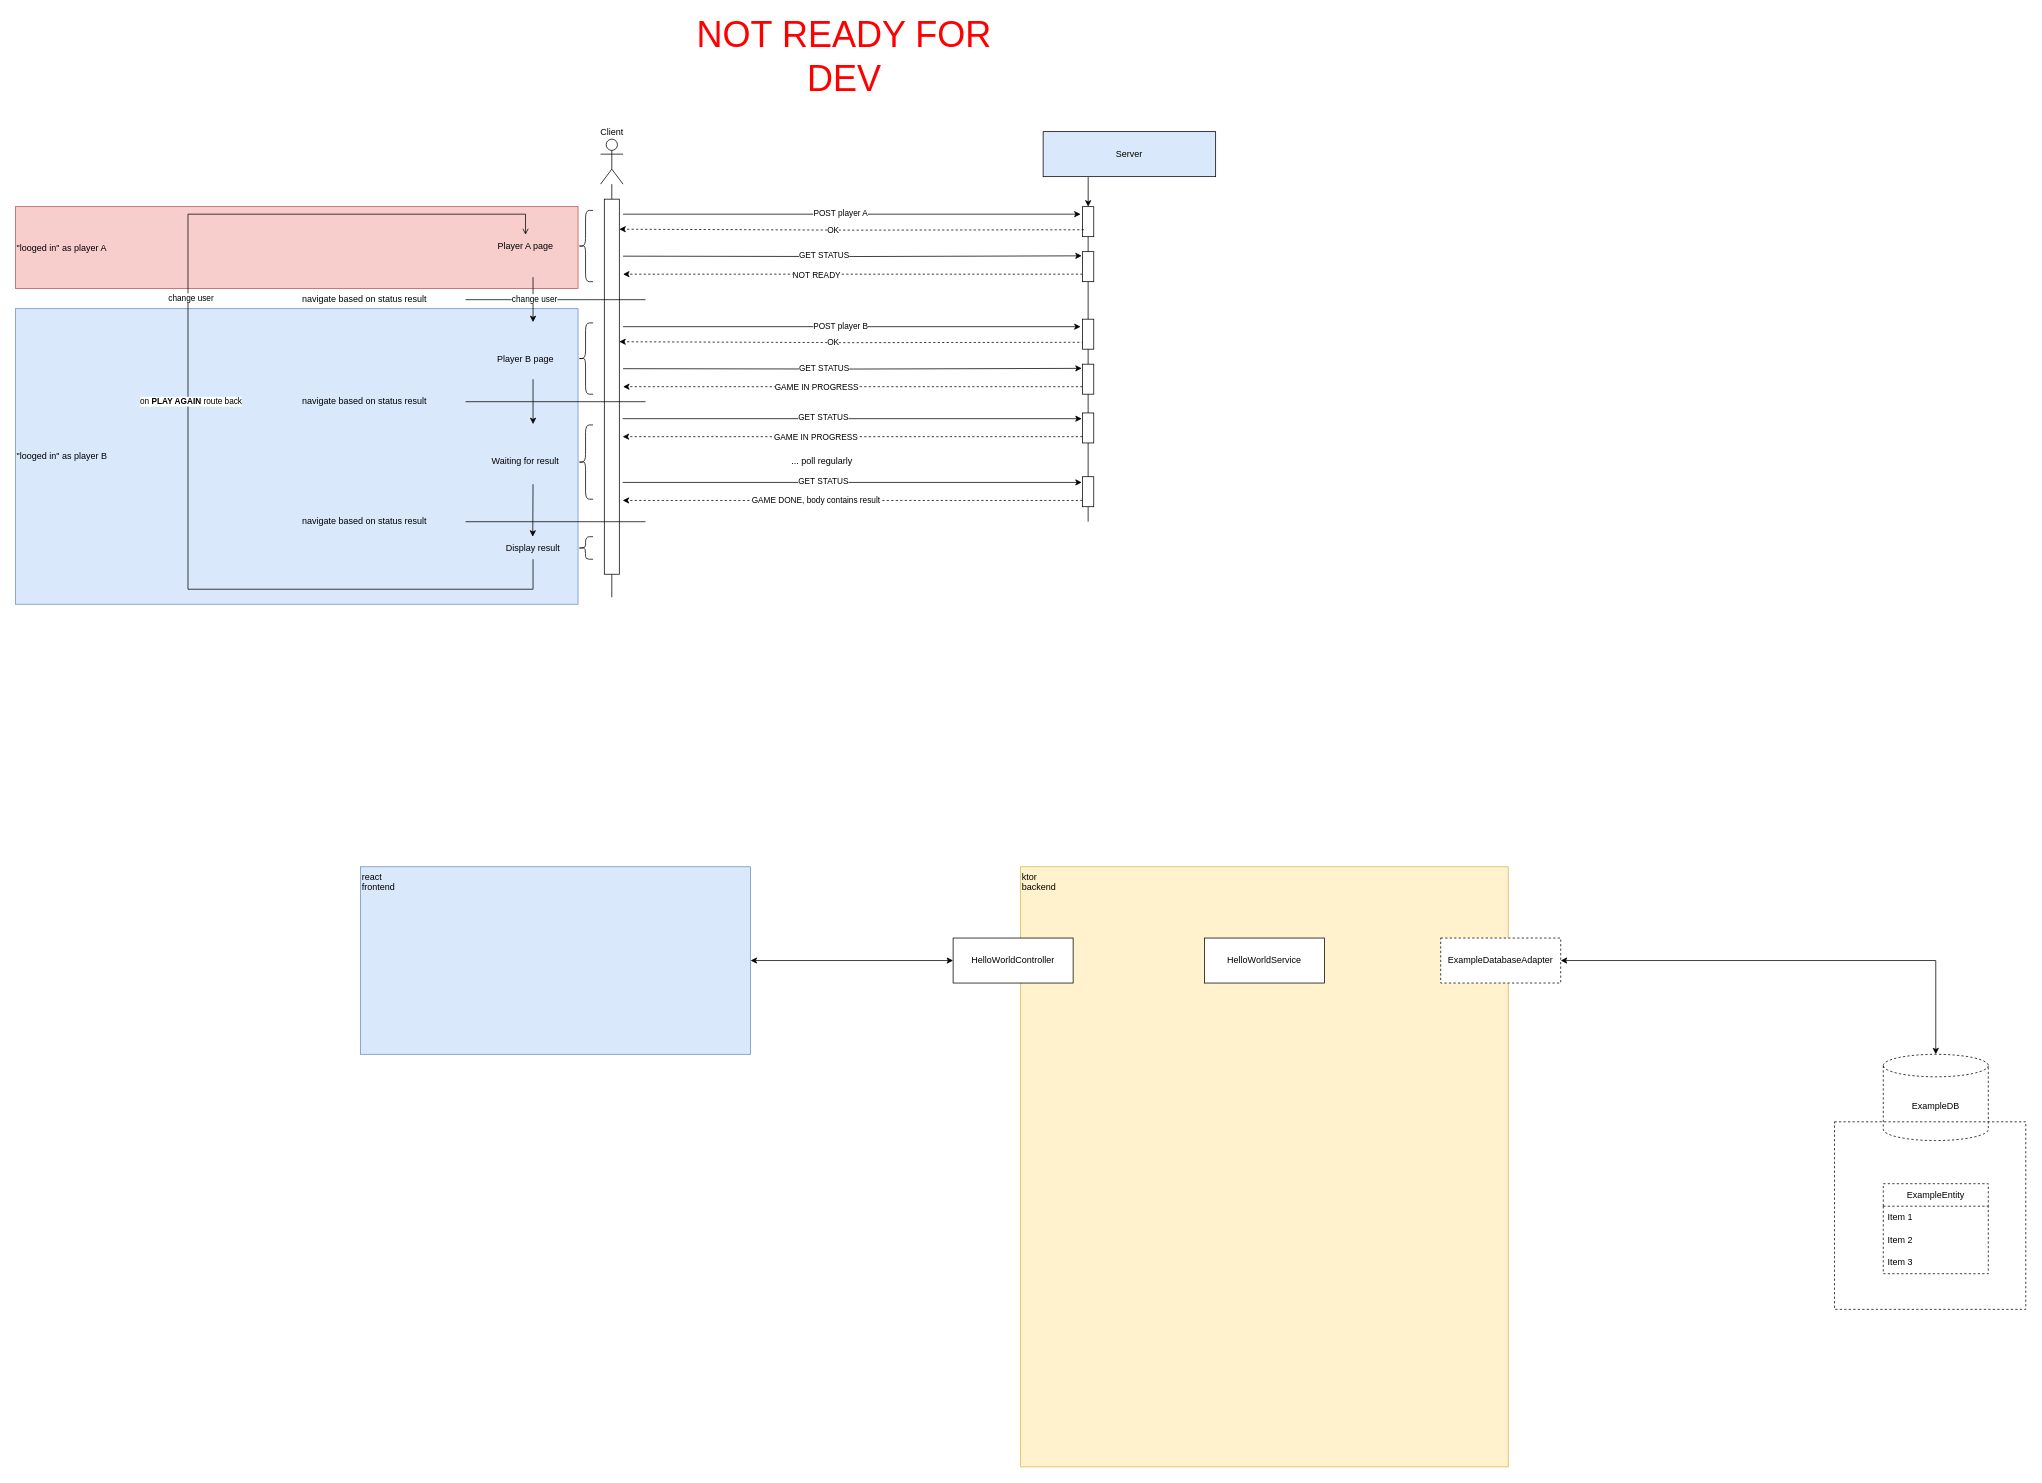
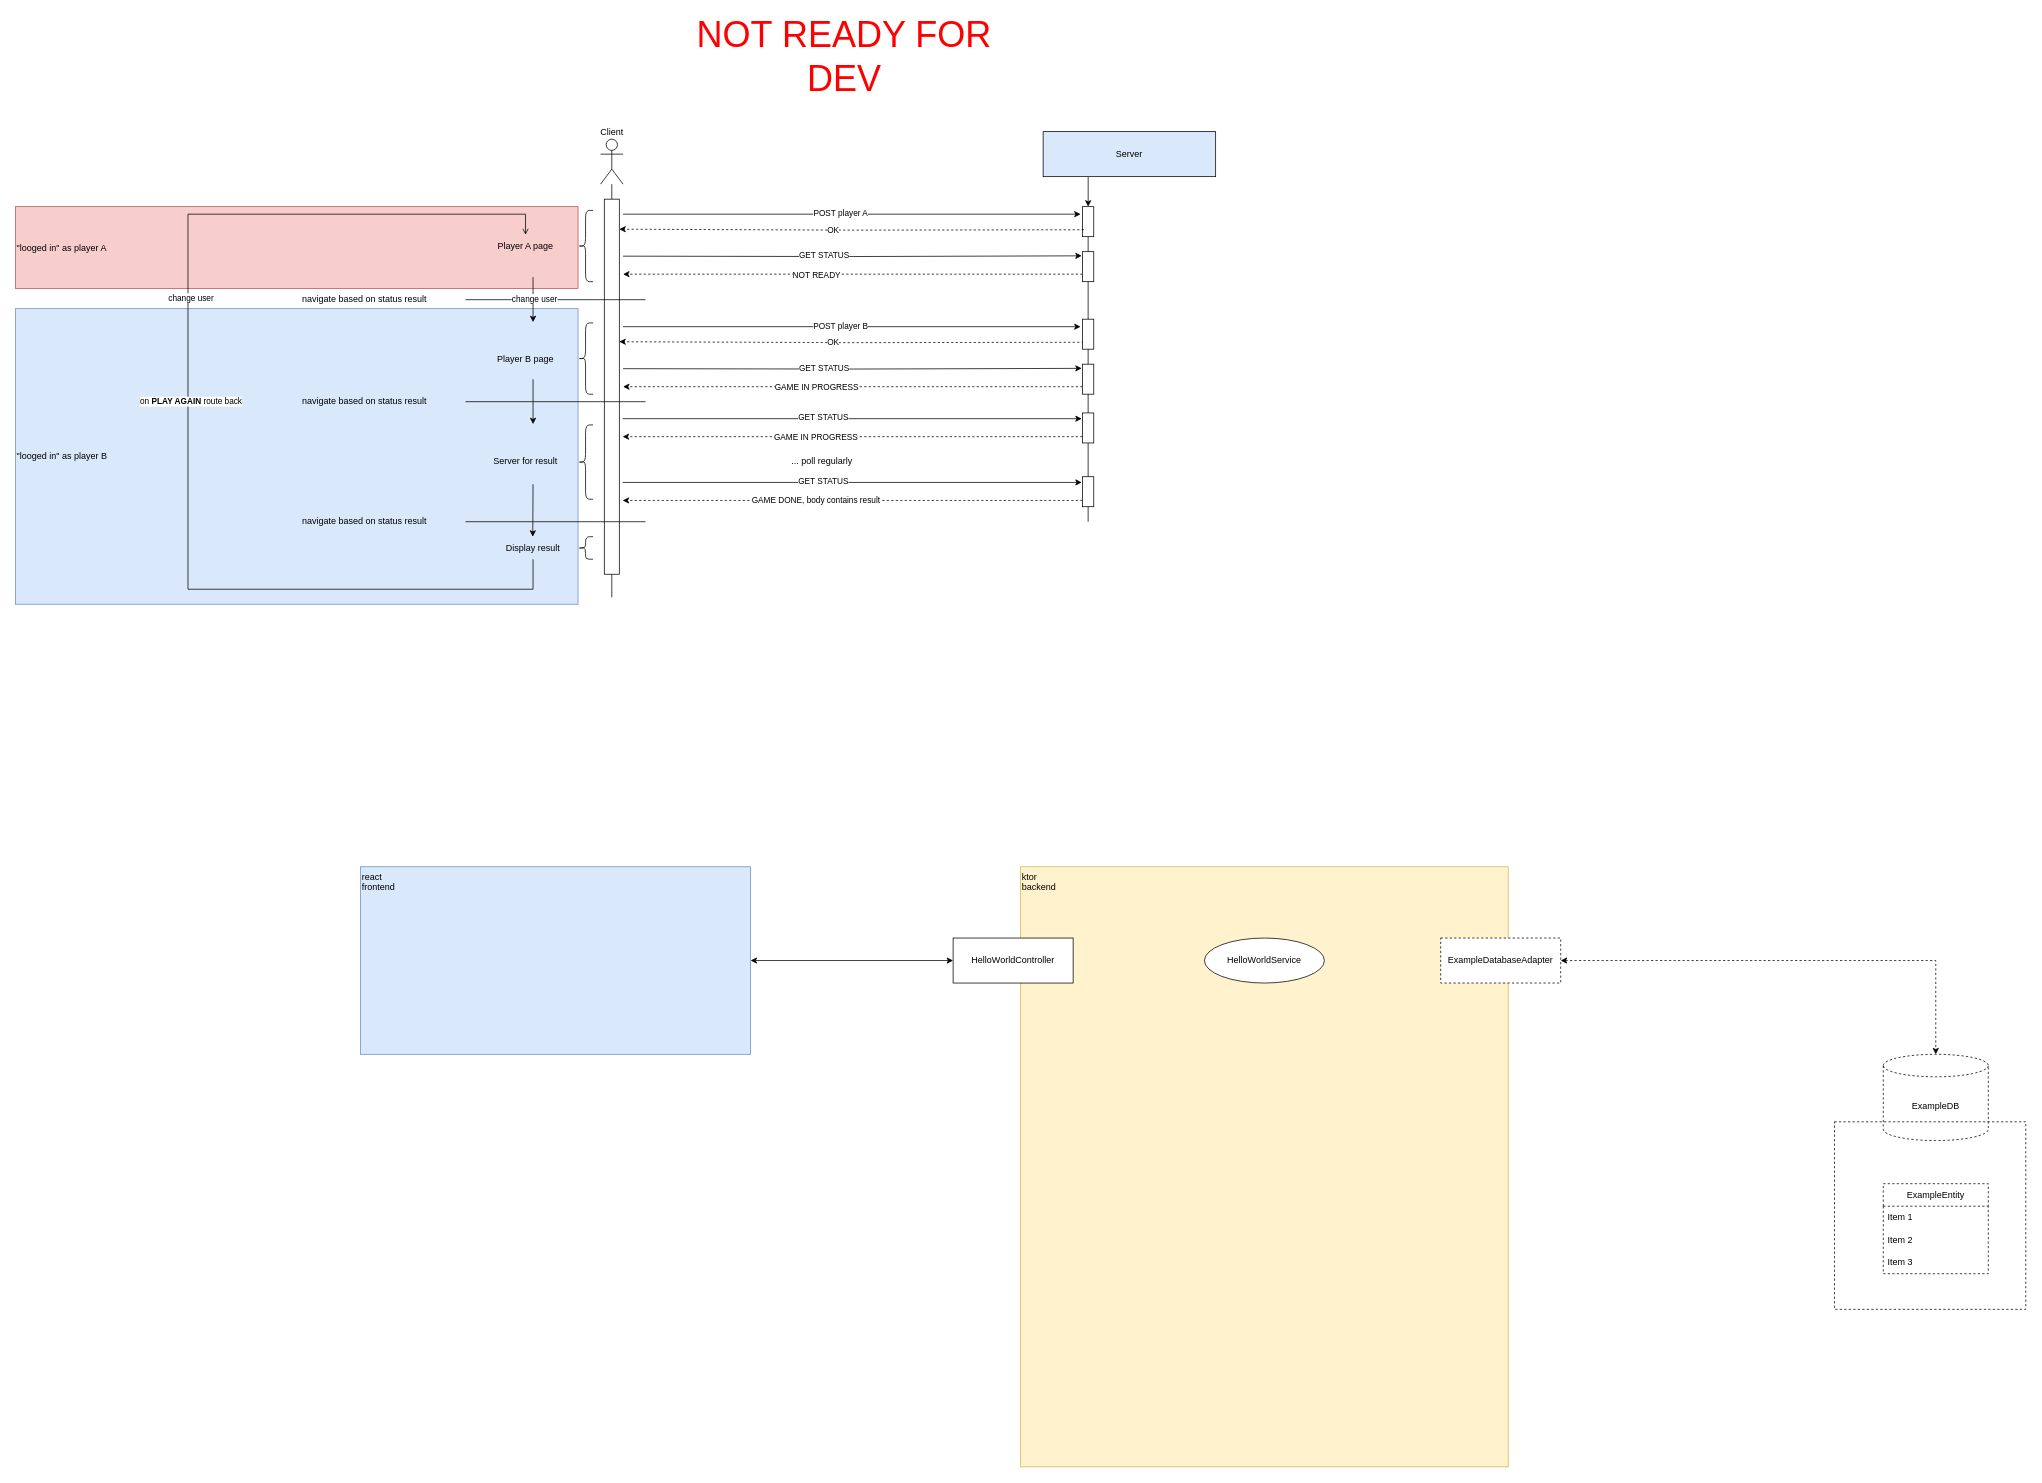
(525, 461) -> (525, 461)
(1264, 960) -> (1264, 960)
(1794, 960) -> (1794, 960)
